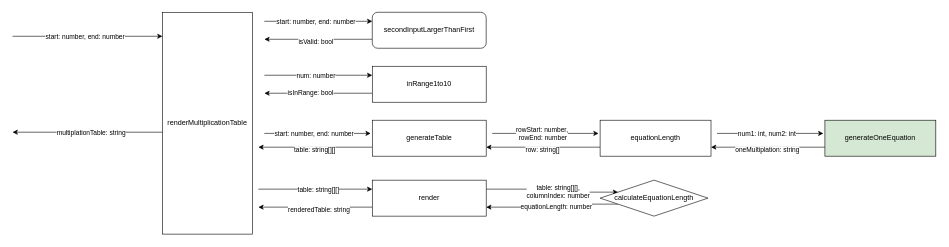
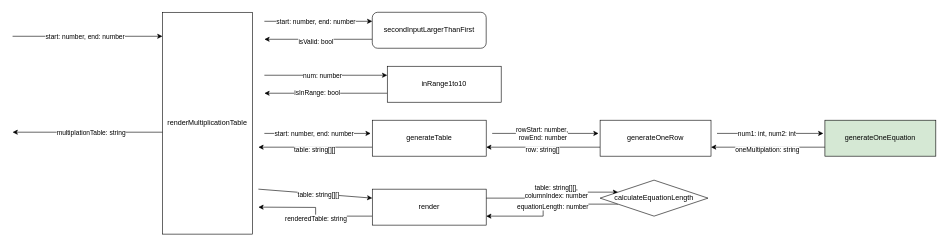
(429, 84) -> (444, 84)
(656, 138) -> (656, 138)
(429, 198) -> (429, 207)
